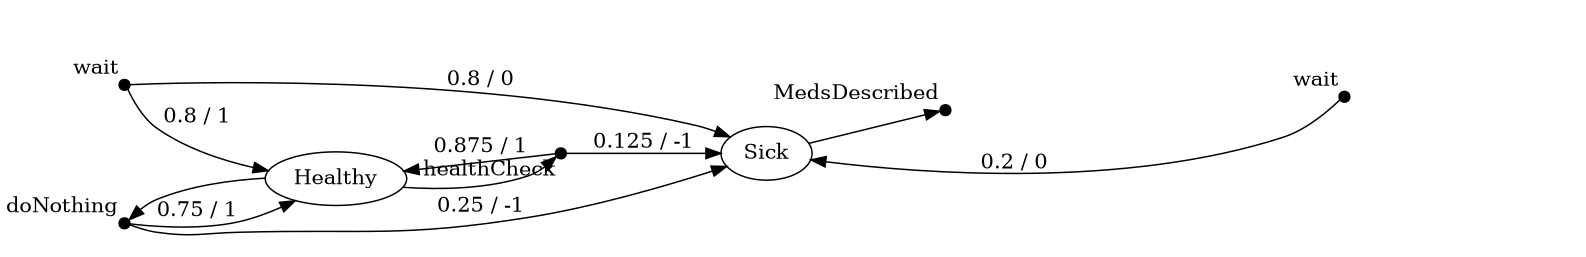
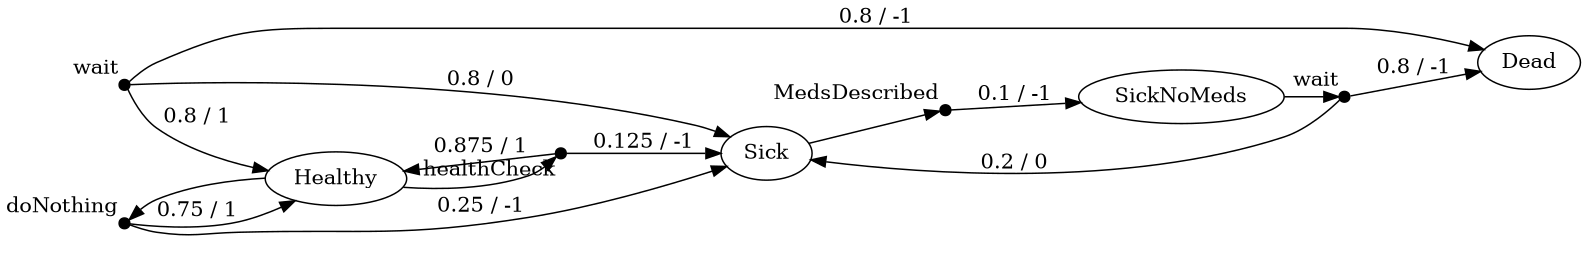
none -> (1529, 63)
none -> (1181, 97)
